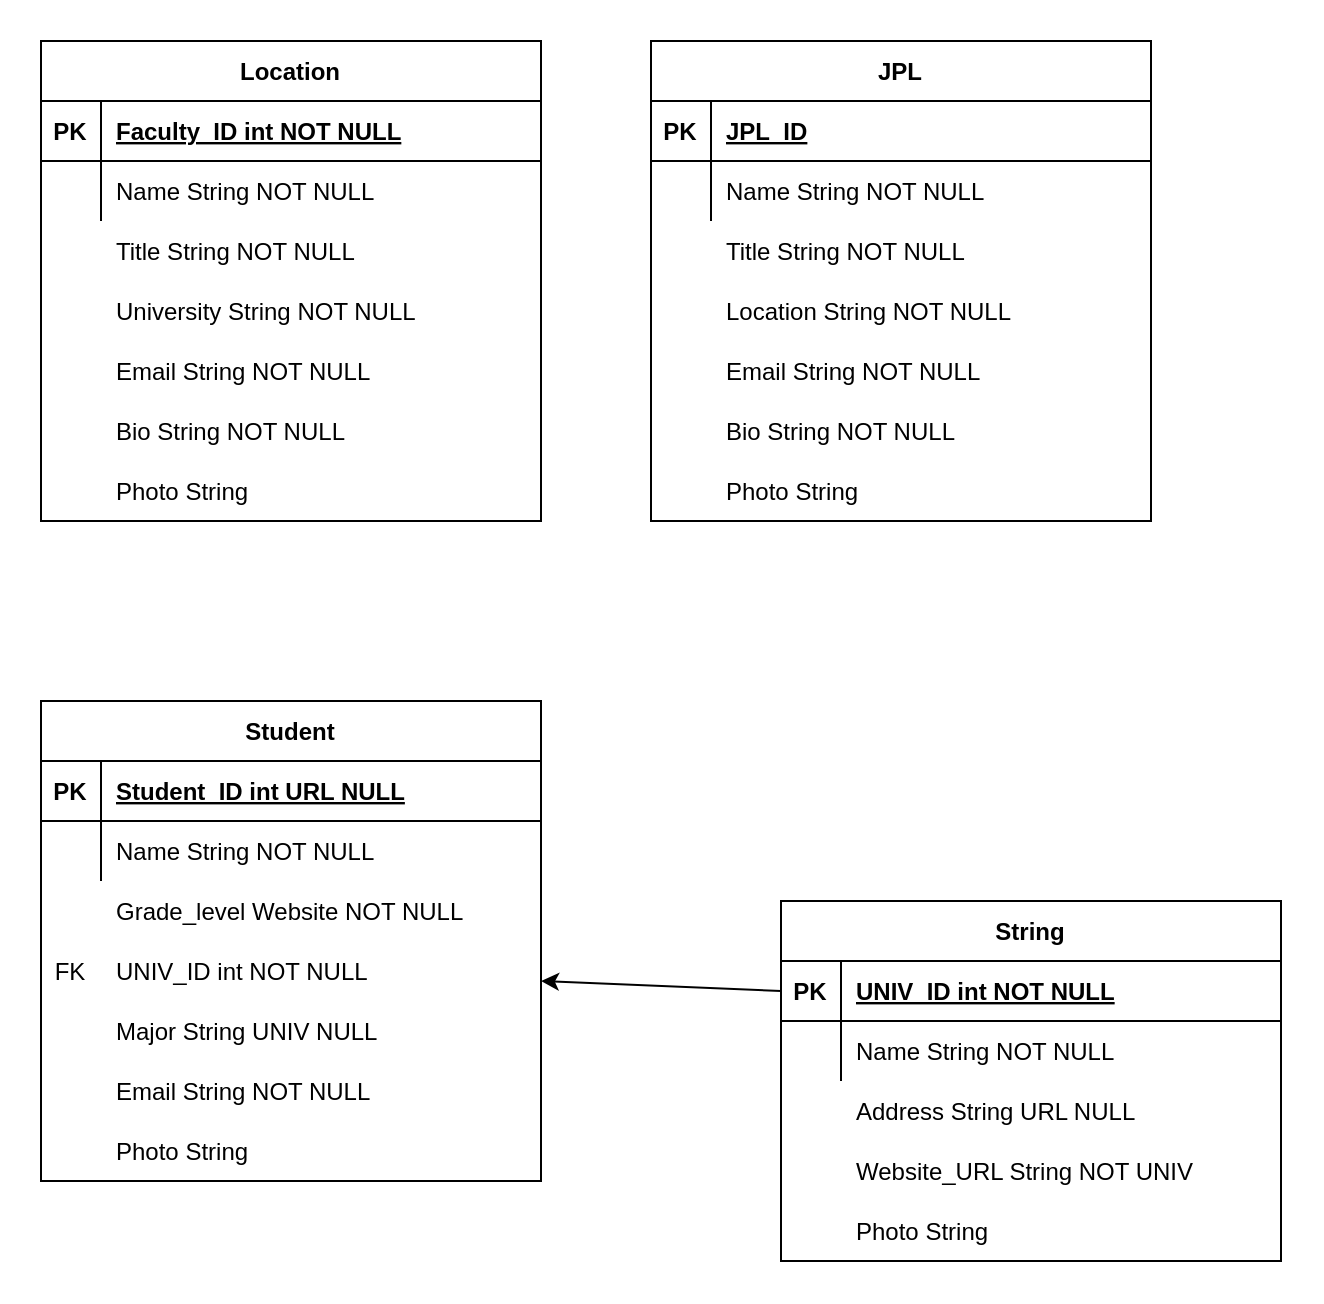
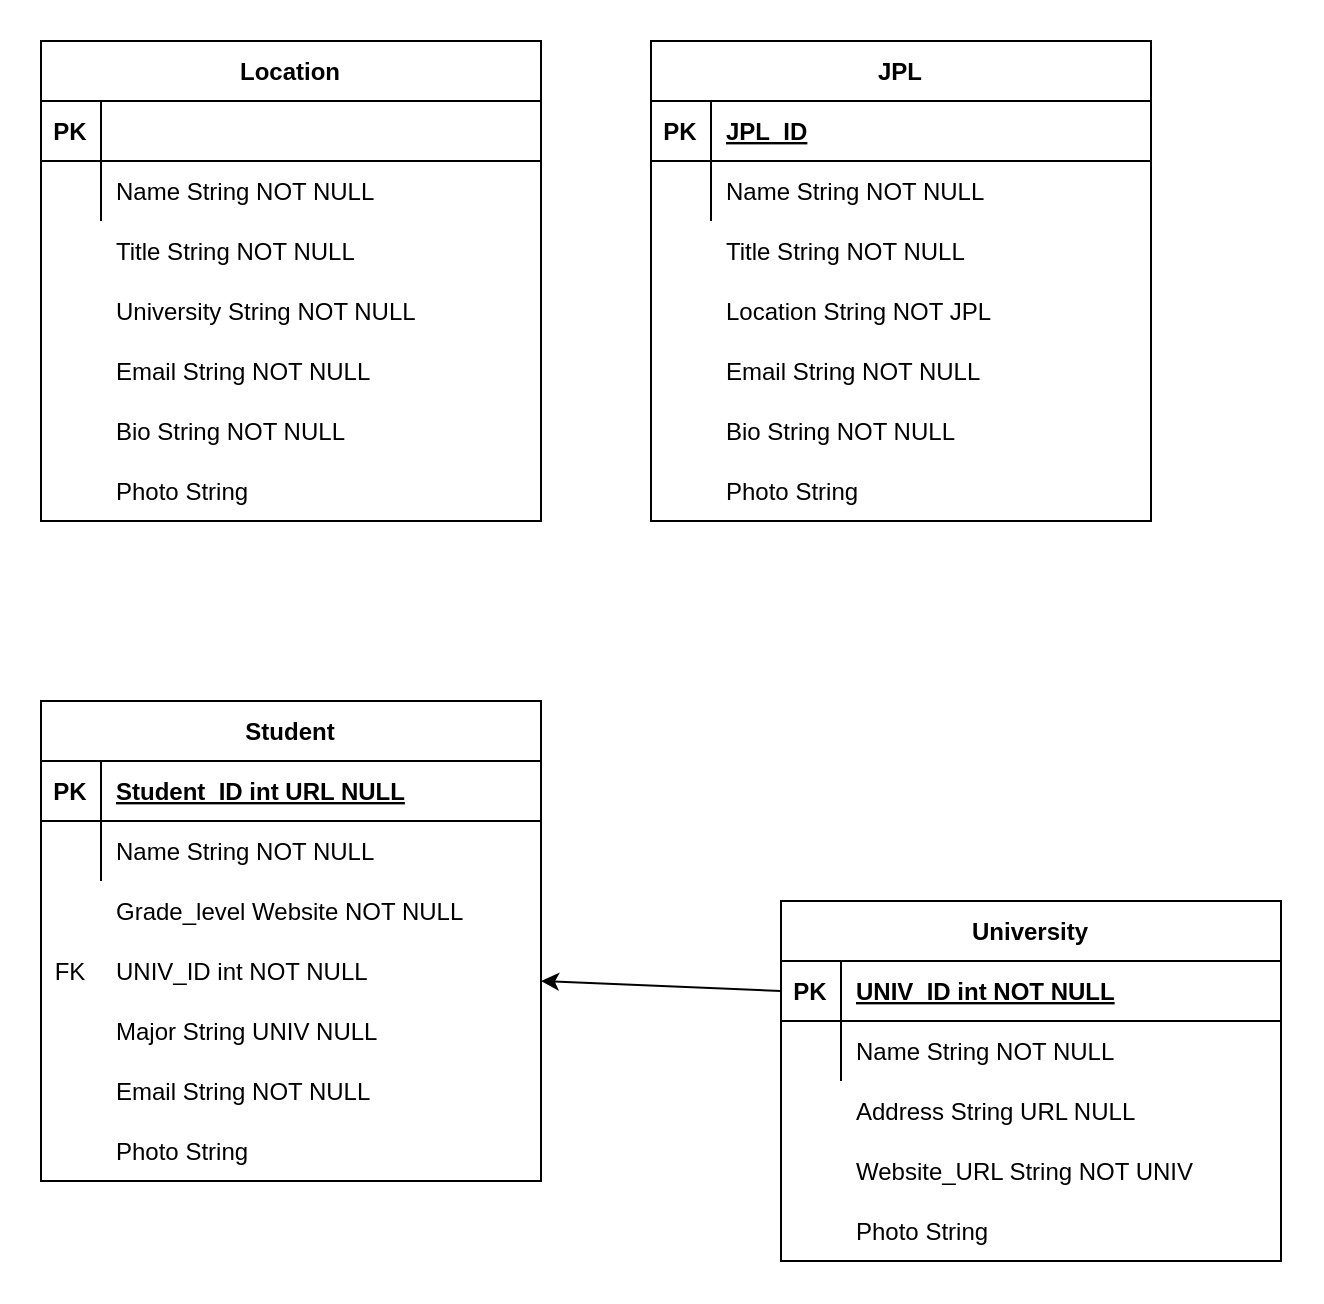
(321, 131) -> none
(872, 312) -> (865, 312)
(1030, 932) -> (1030, 932)
